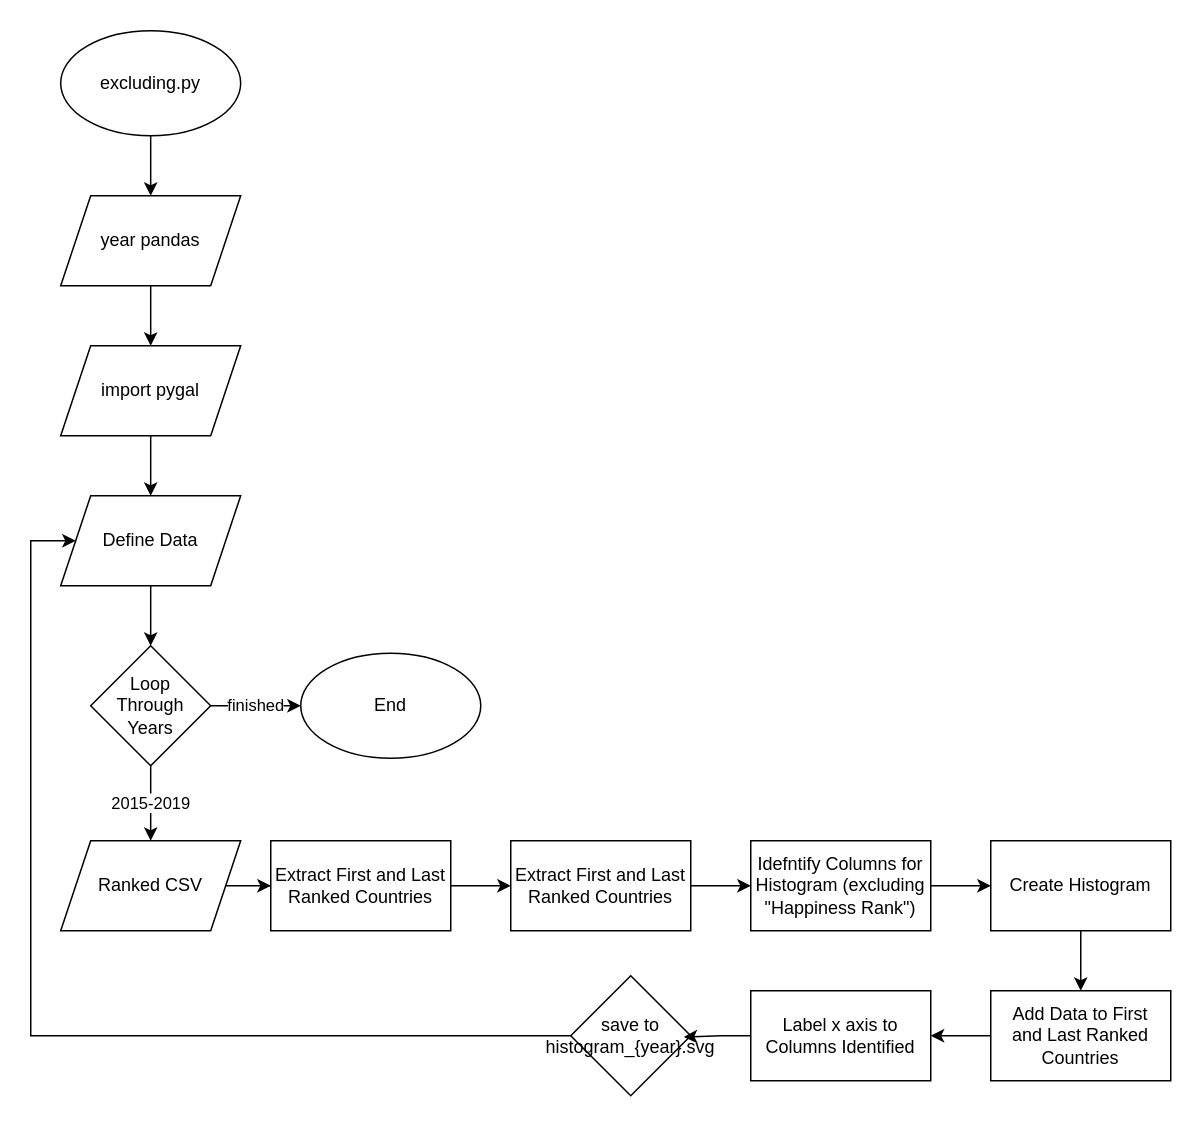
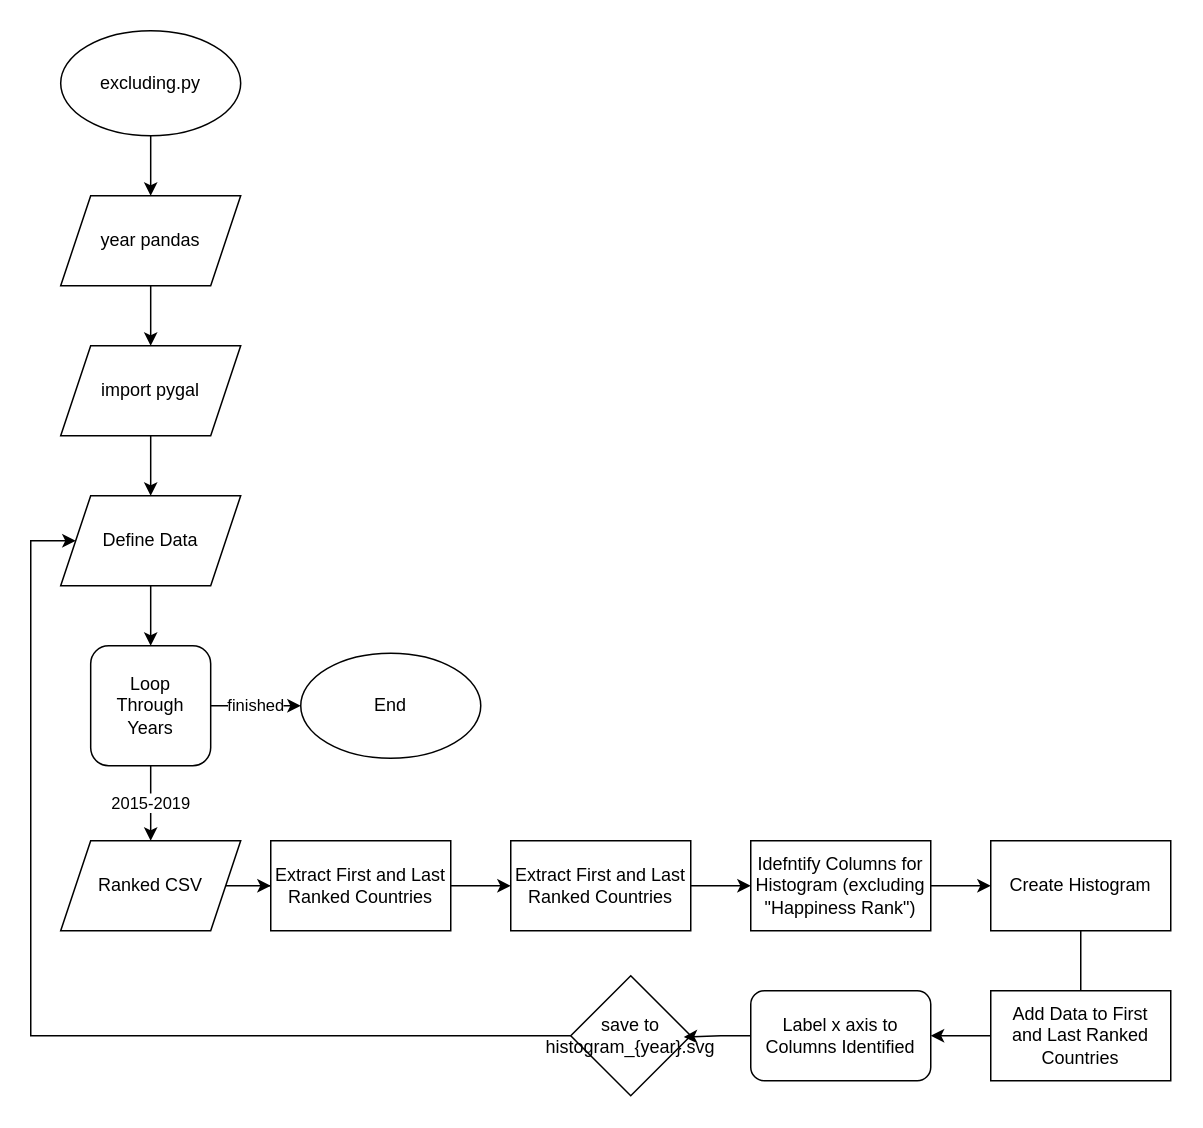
(151, 706) -> (151, 706)
(1081, 979) -> (1081, 983)
(841, 1036) -> (841, 1036)
